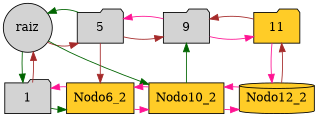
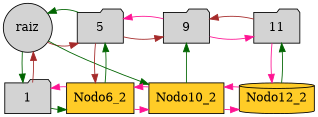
(277, 28) -> (277, 28)
none -> (106, 62)
(283, 67) -> (283, 67)
